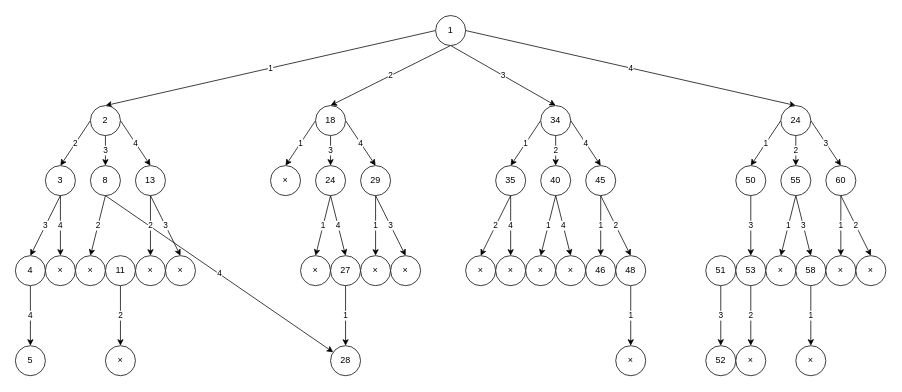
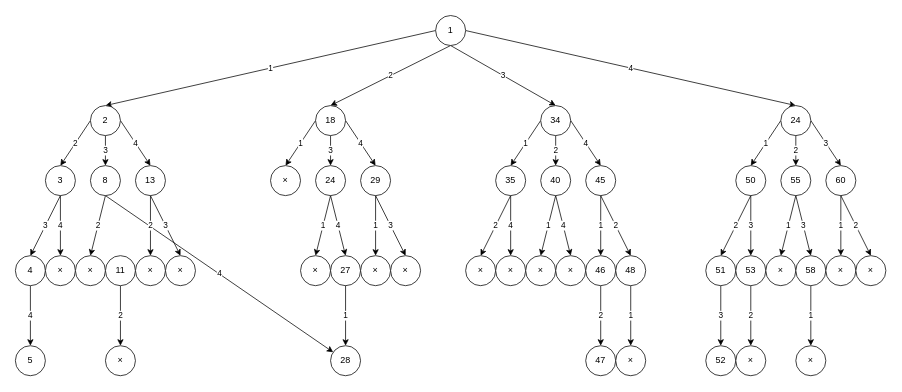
none -> (736, 225)
none -> (600, 312)
none -> (600, 360)
